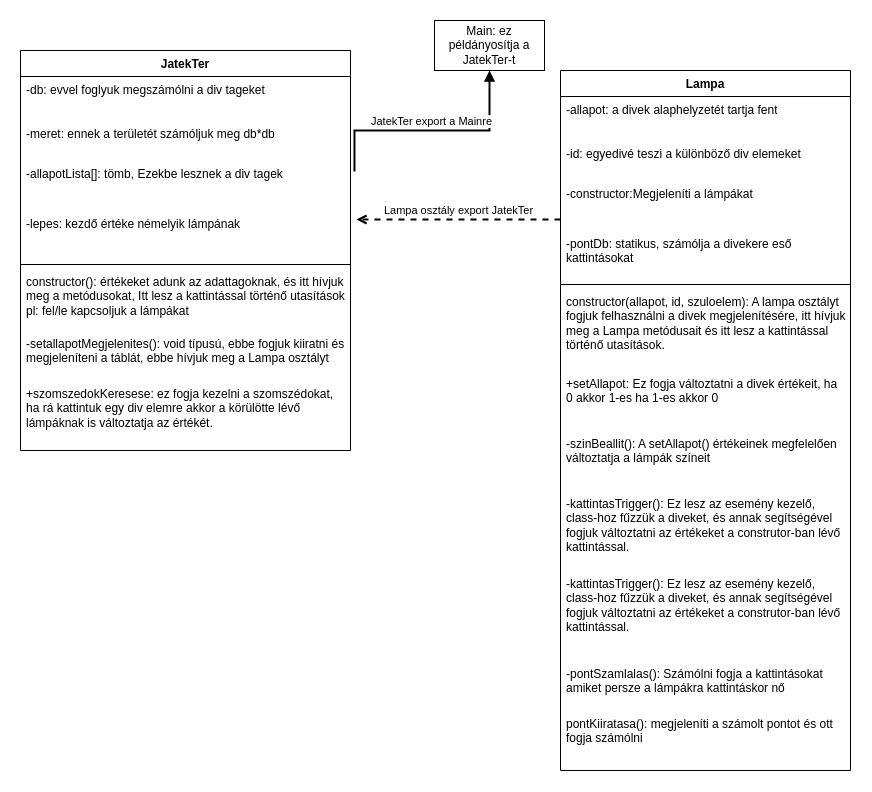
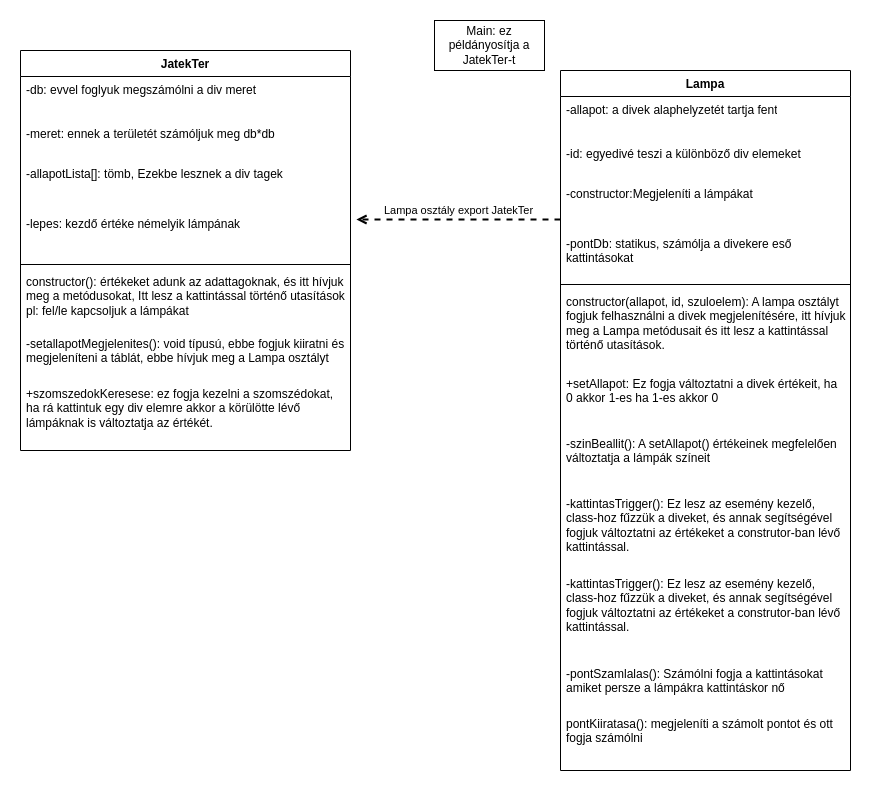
(156, 91) -> (149, 91)
(425, 131) -> none
